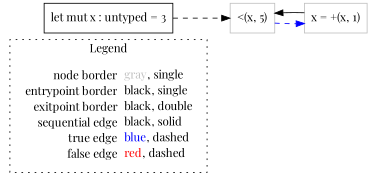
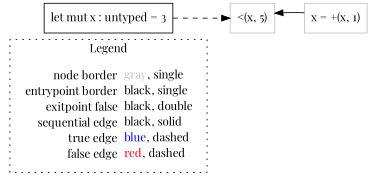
(285, 24) -> none
(77, 107) -> (83, 107)
